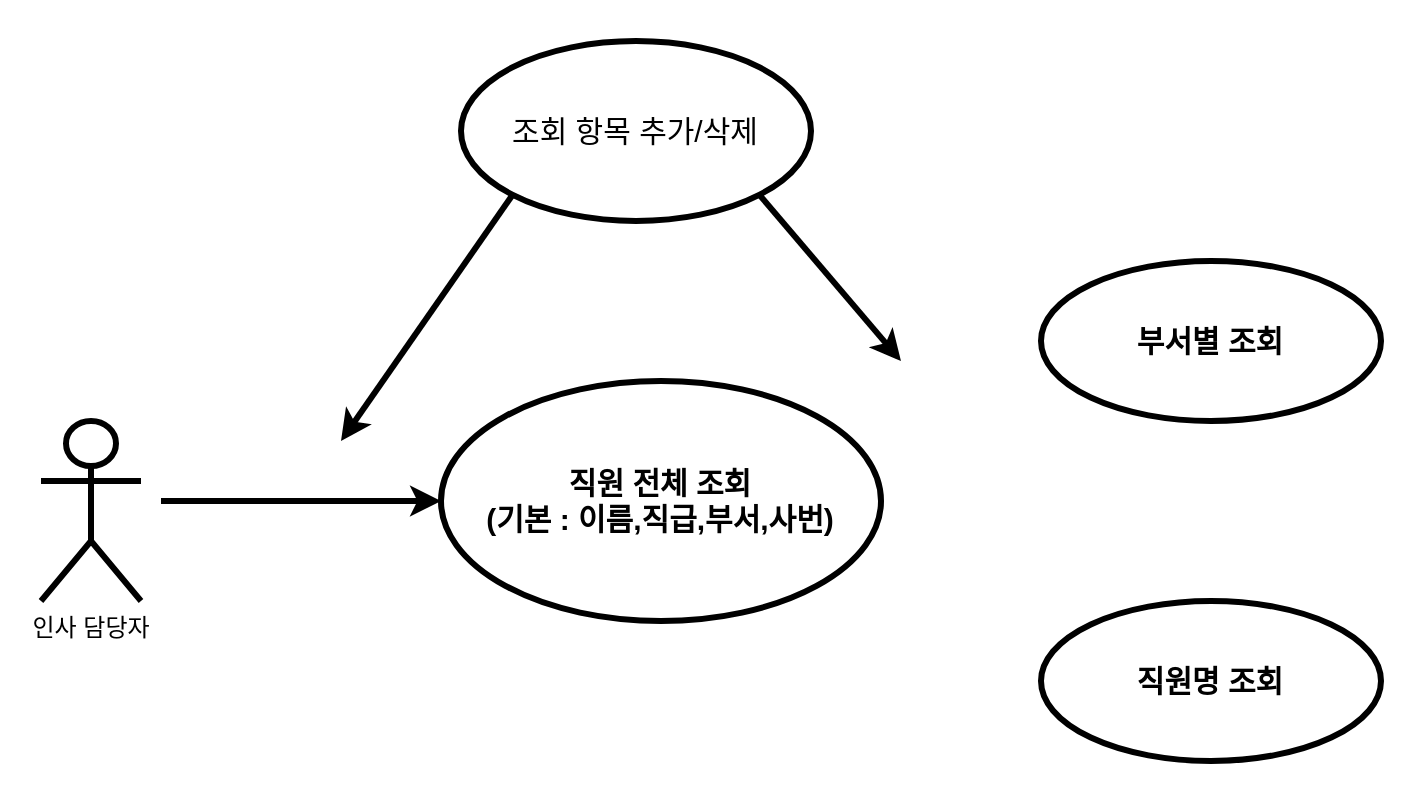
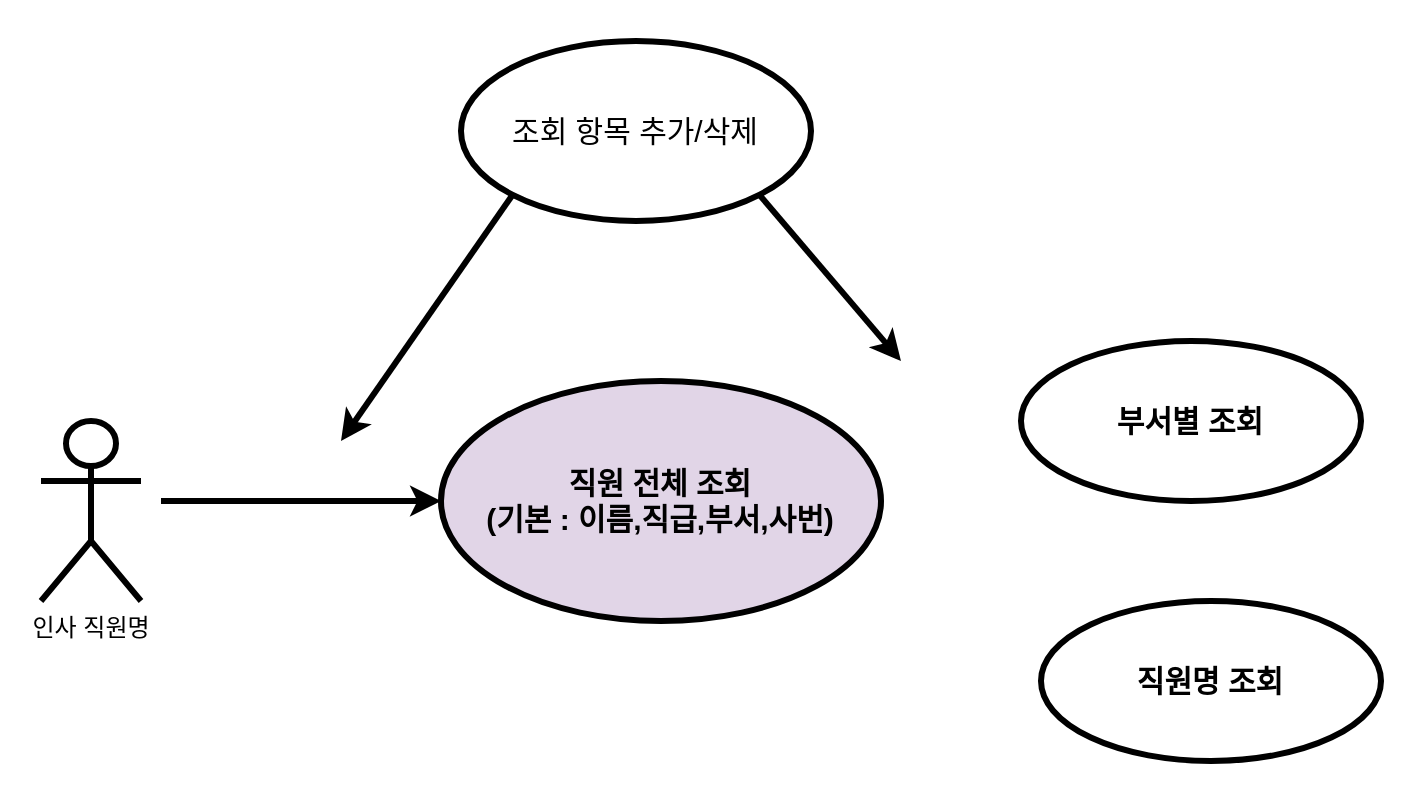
(1211, 341) -> (1191, 421)
(661, 501) -> (661, 501)
(92, 629) -> (92, 629)
